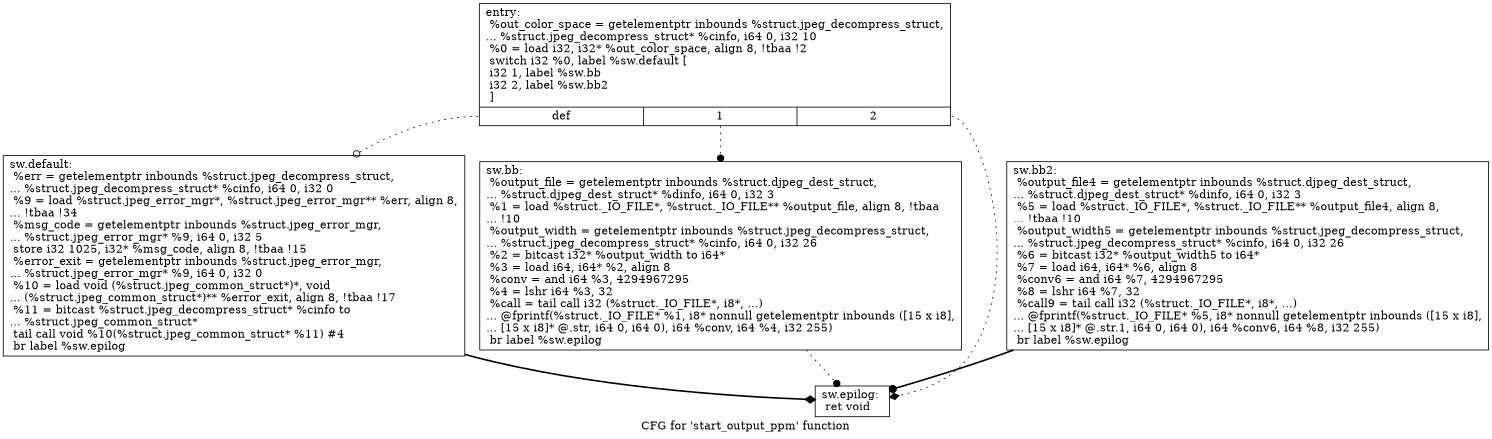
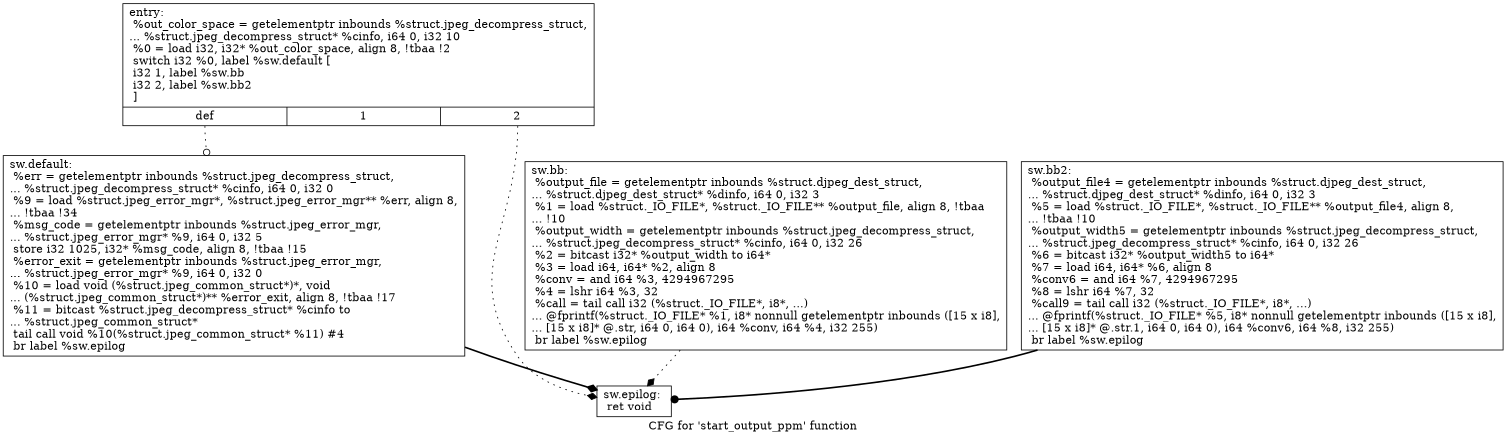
(721, 140) -> none
(820, 366) -> (667, 364)
